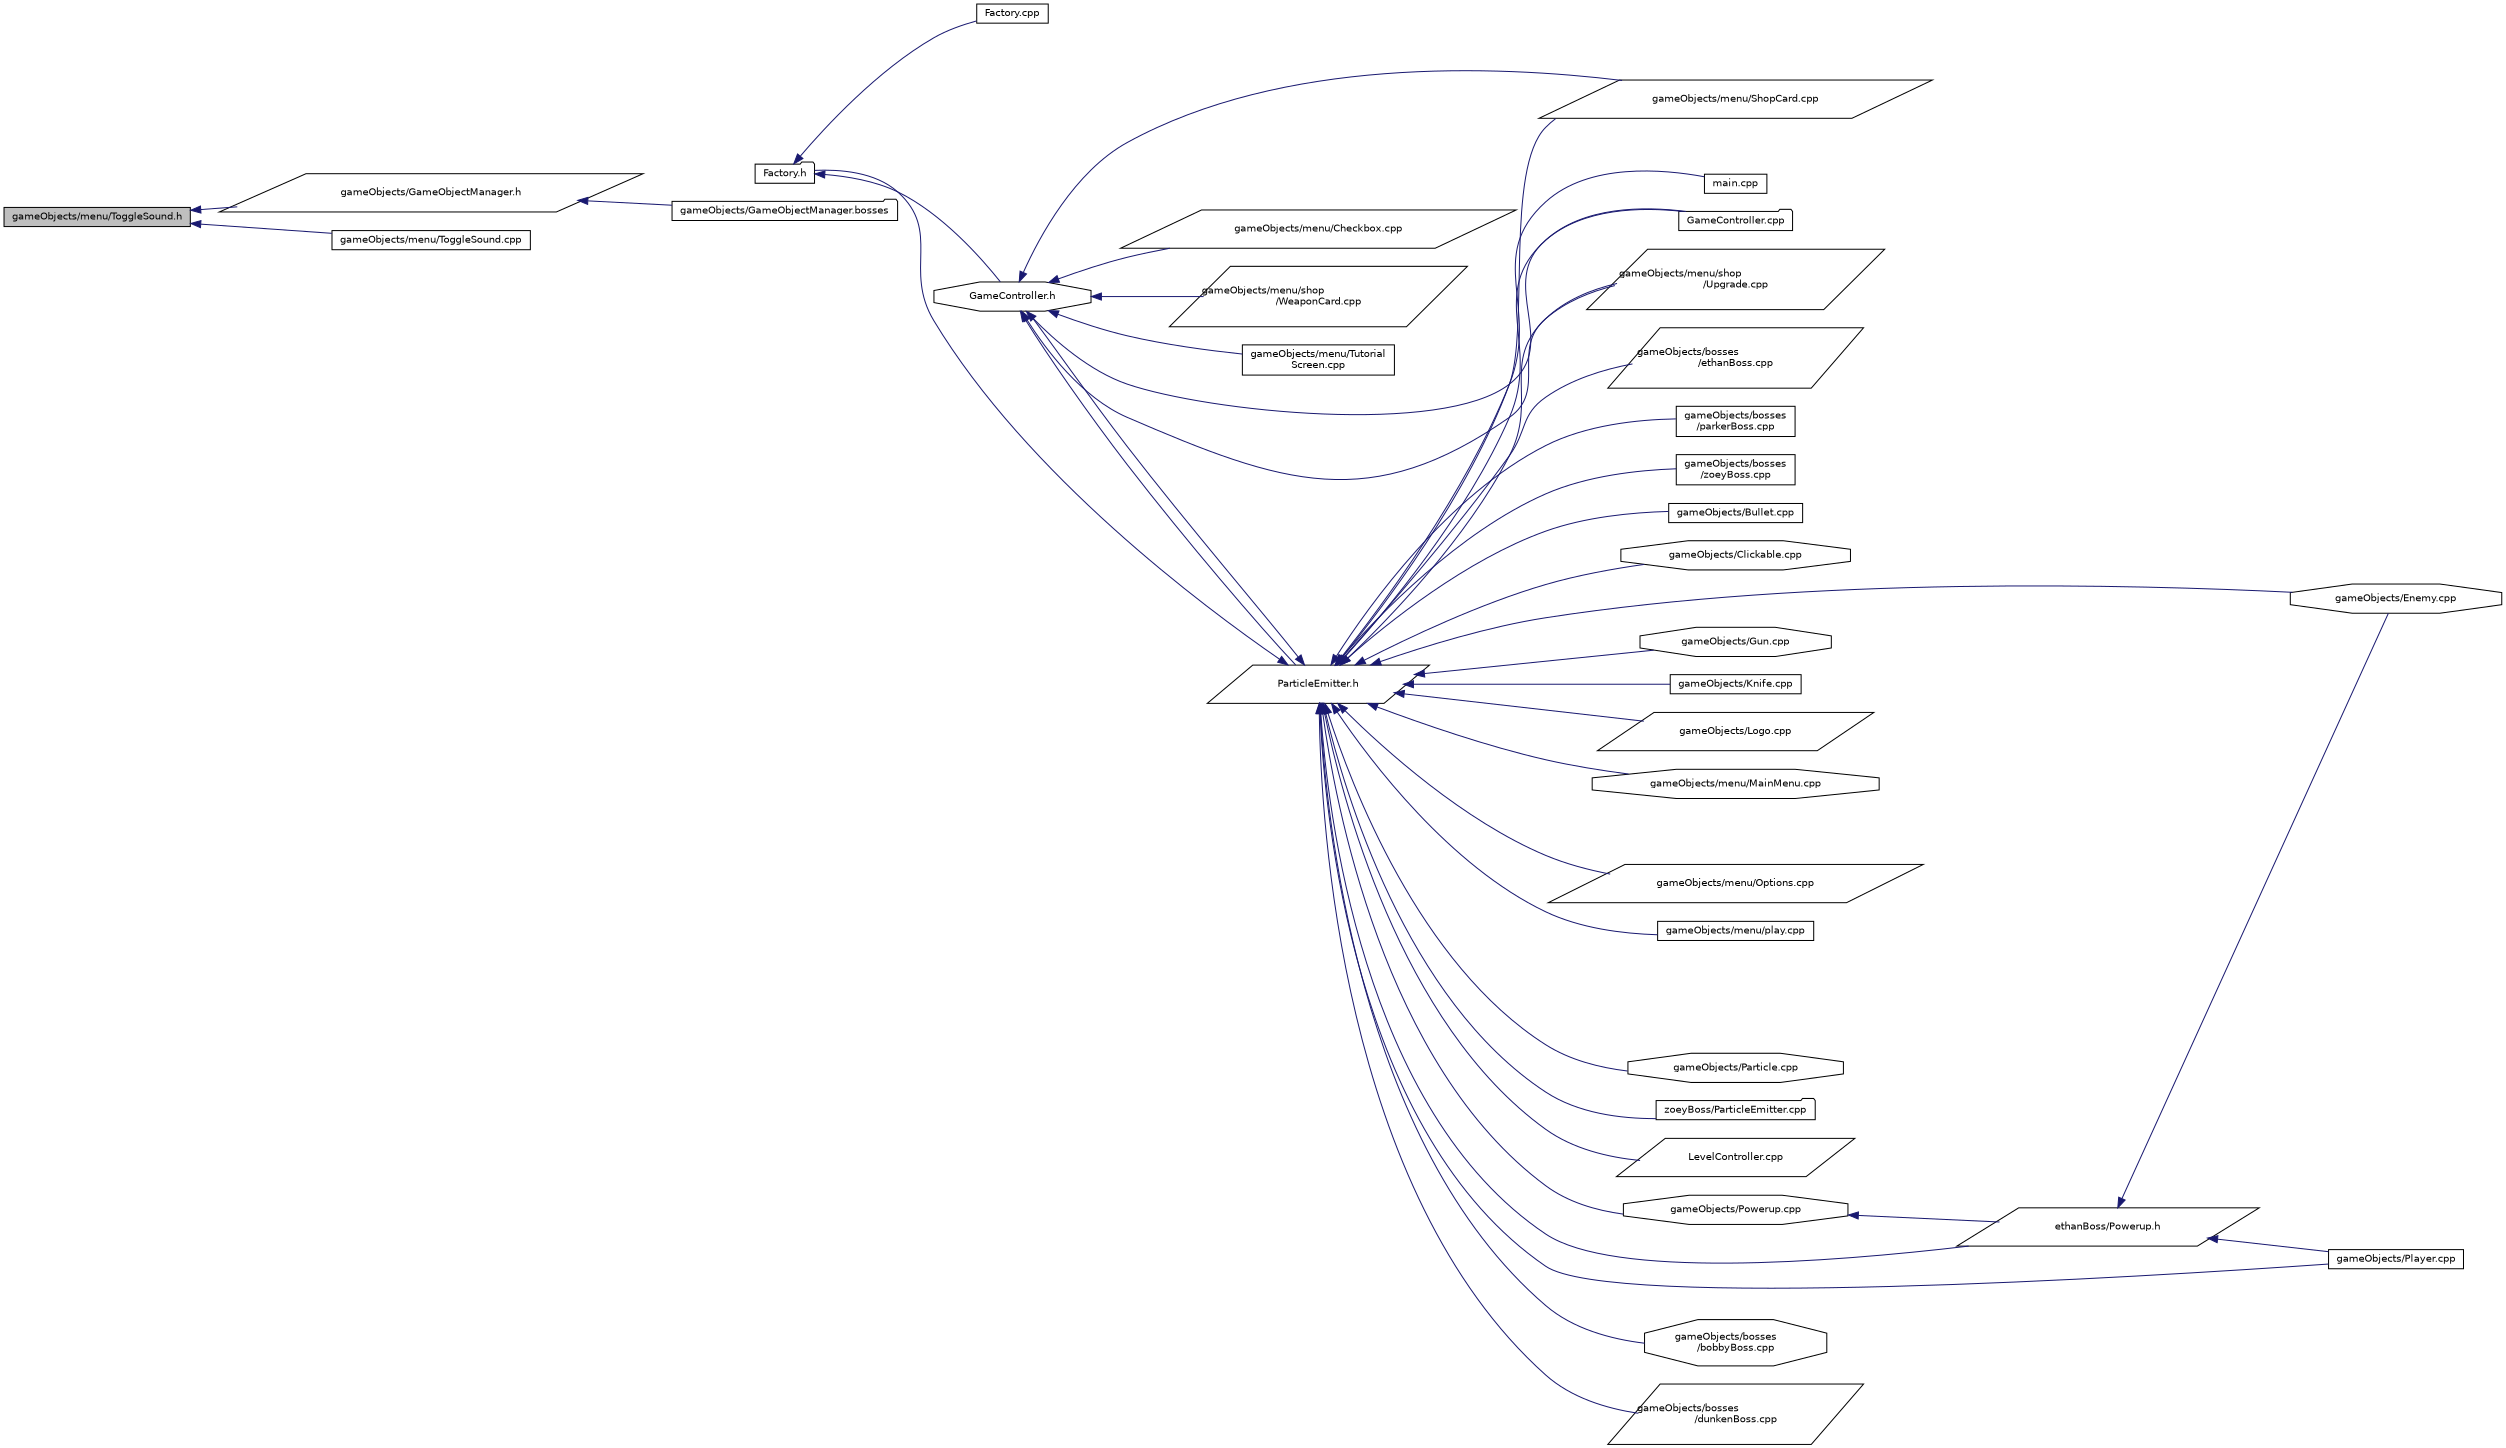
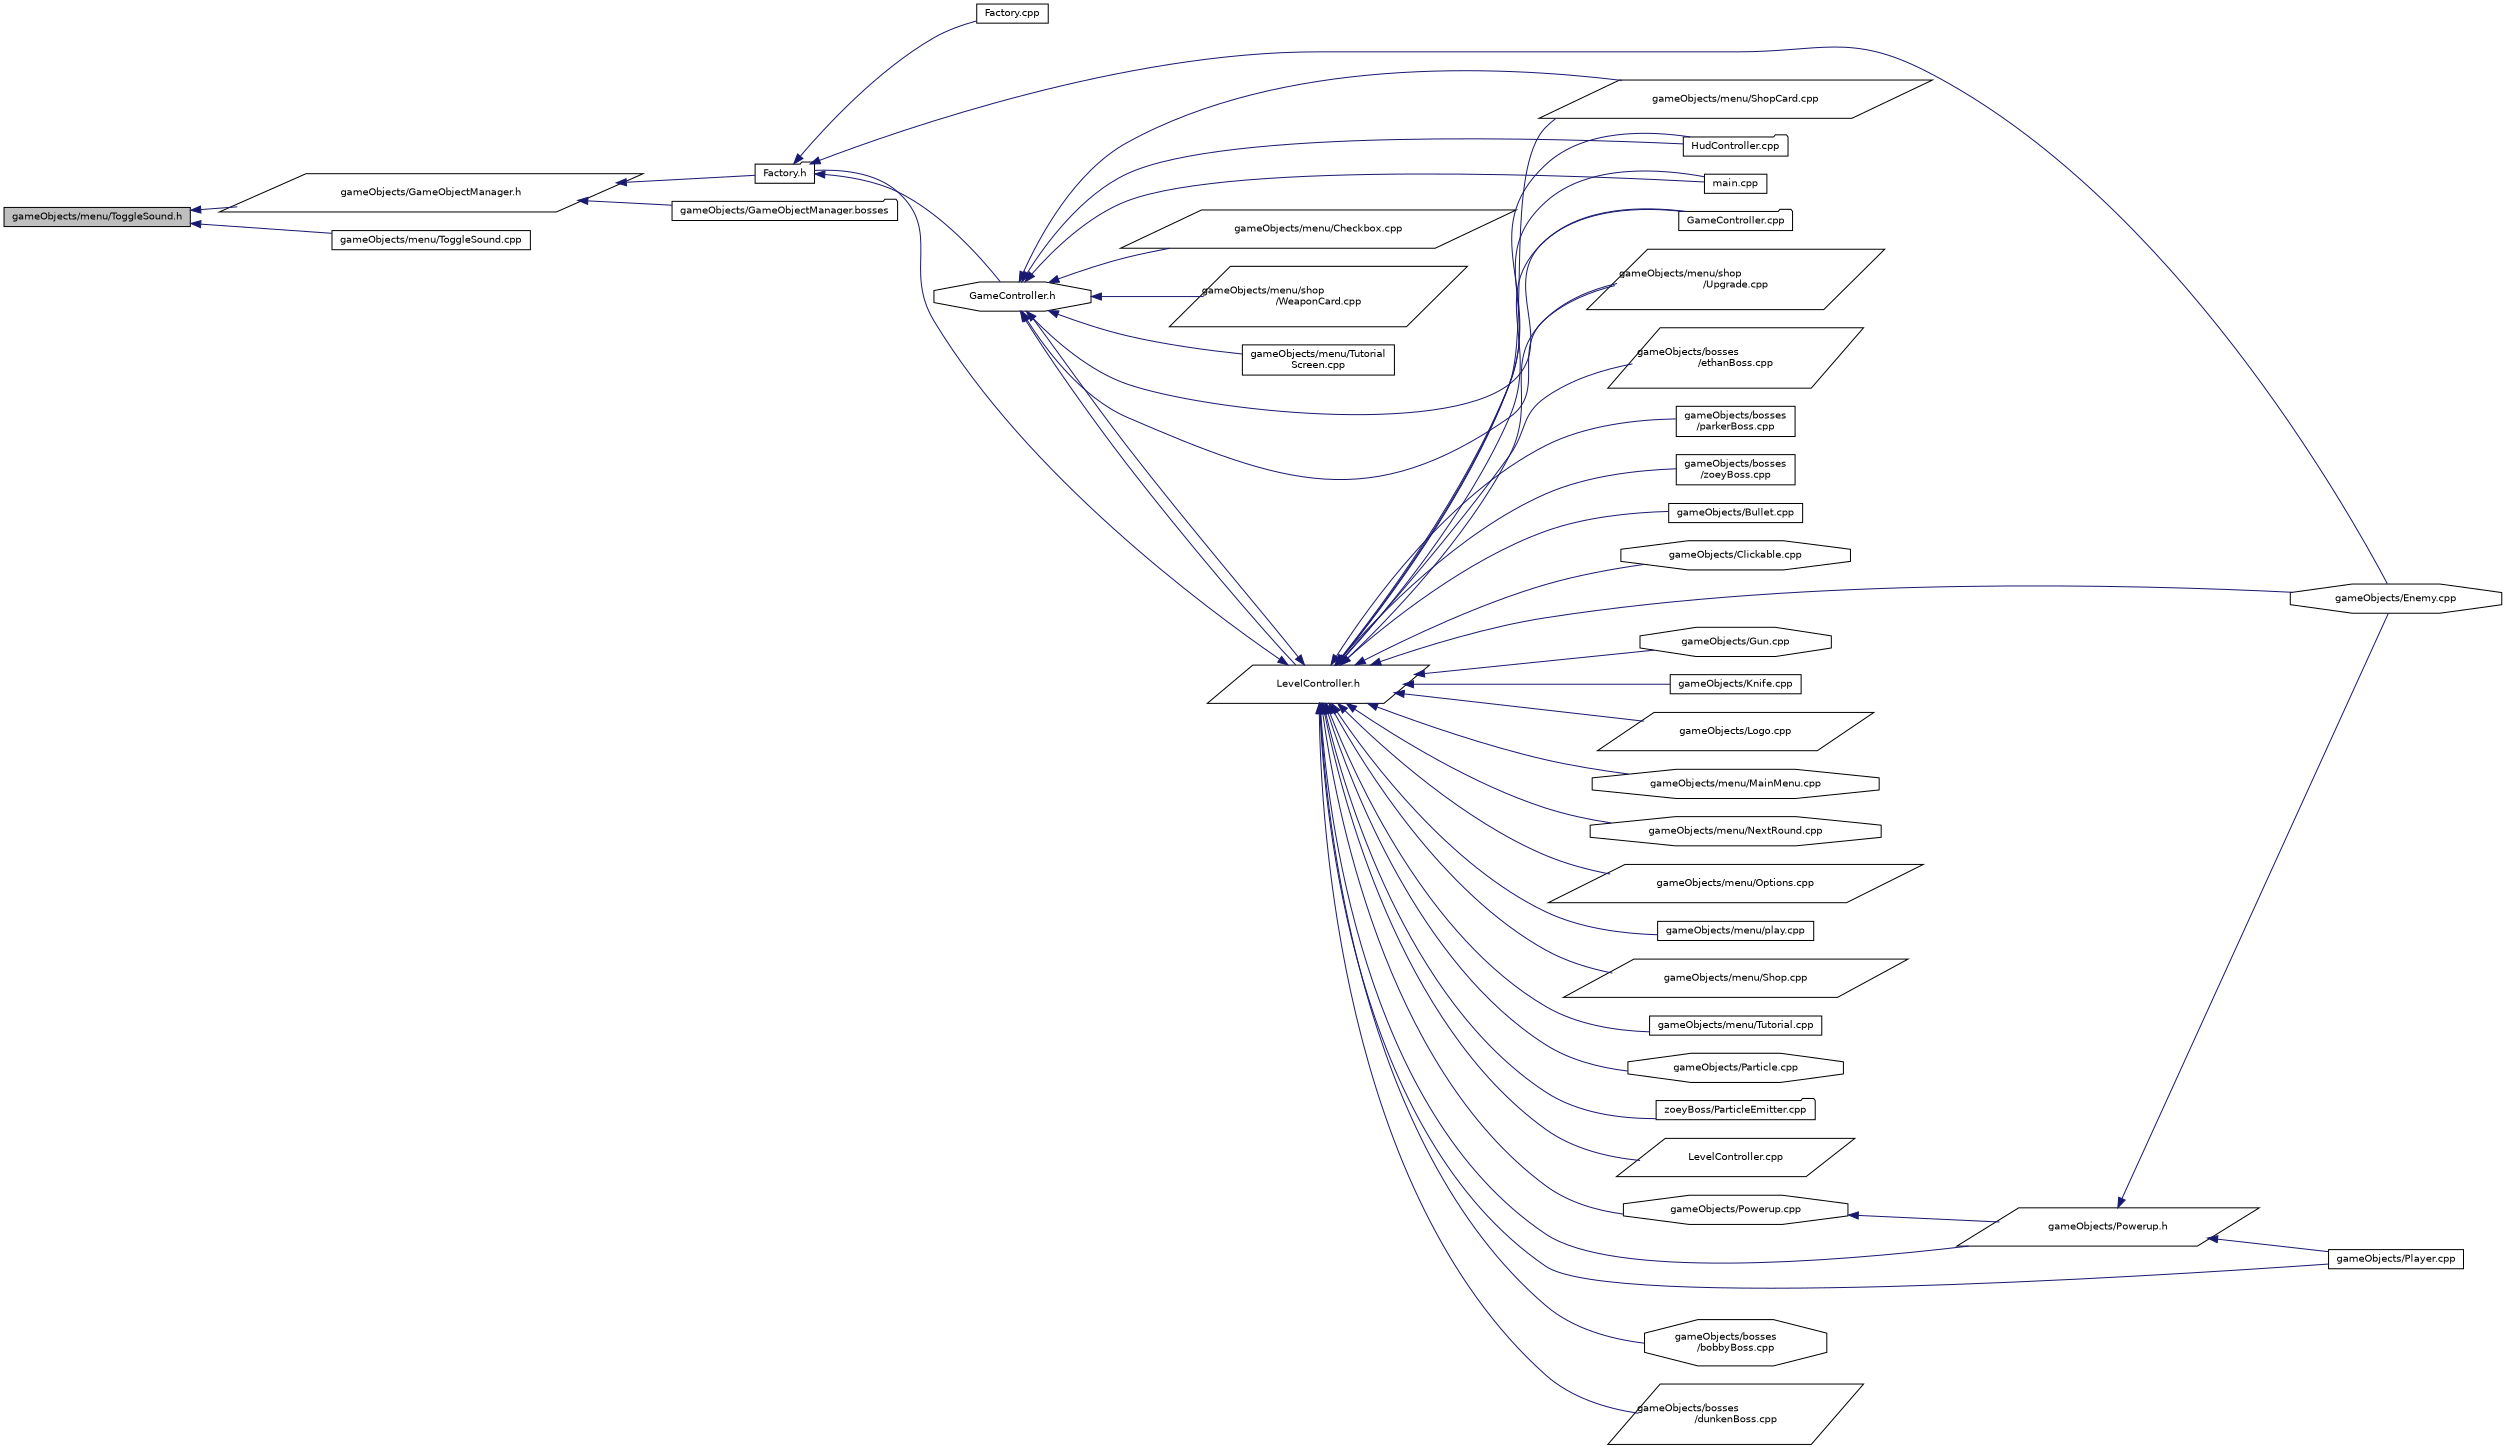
none -> (1717, 52)
none -> (1736, 147)
none -> (1354, 175)
none -> (691, 179)
(1318, 684) -> (1318, 684)
none -> (1736, 831)
none -> (1736, 978)
none -> (1736, 1026)
(2108, 1227) -> (2108, 1227)
